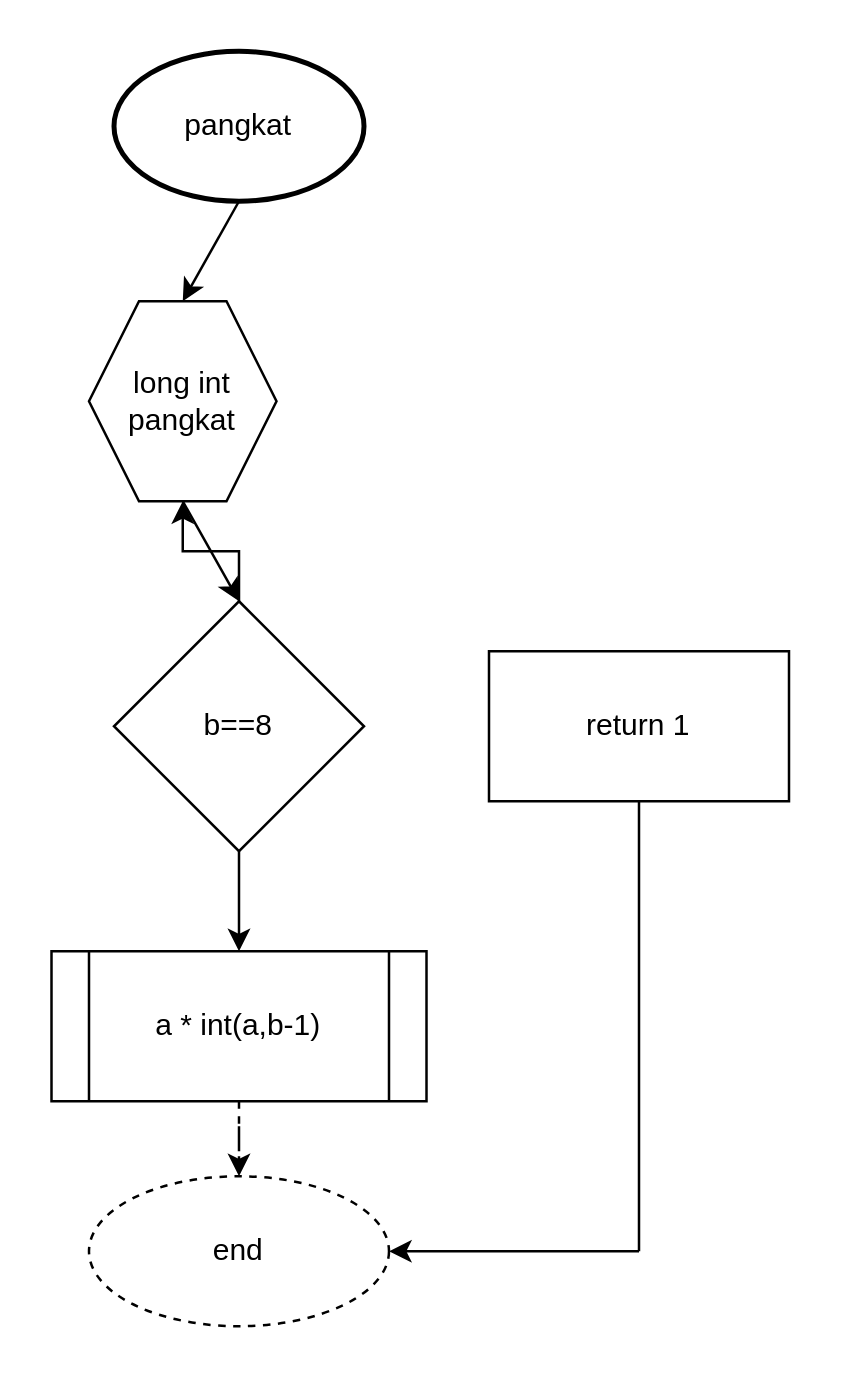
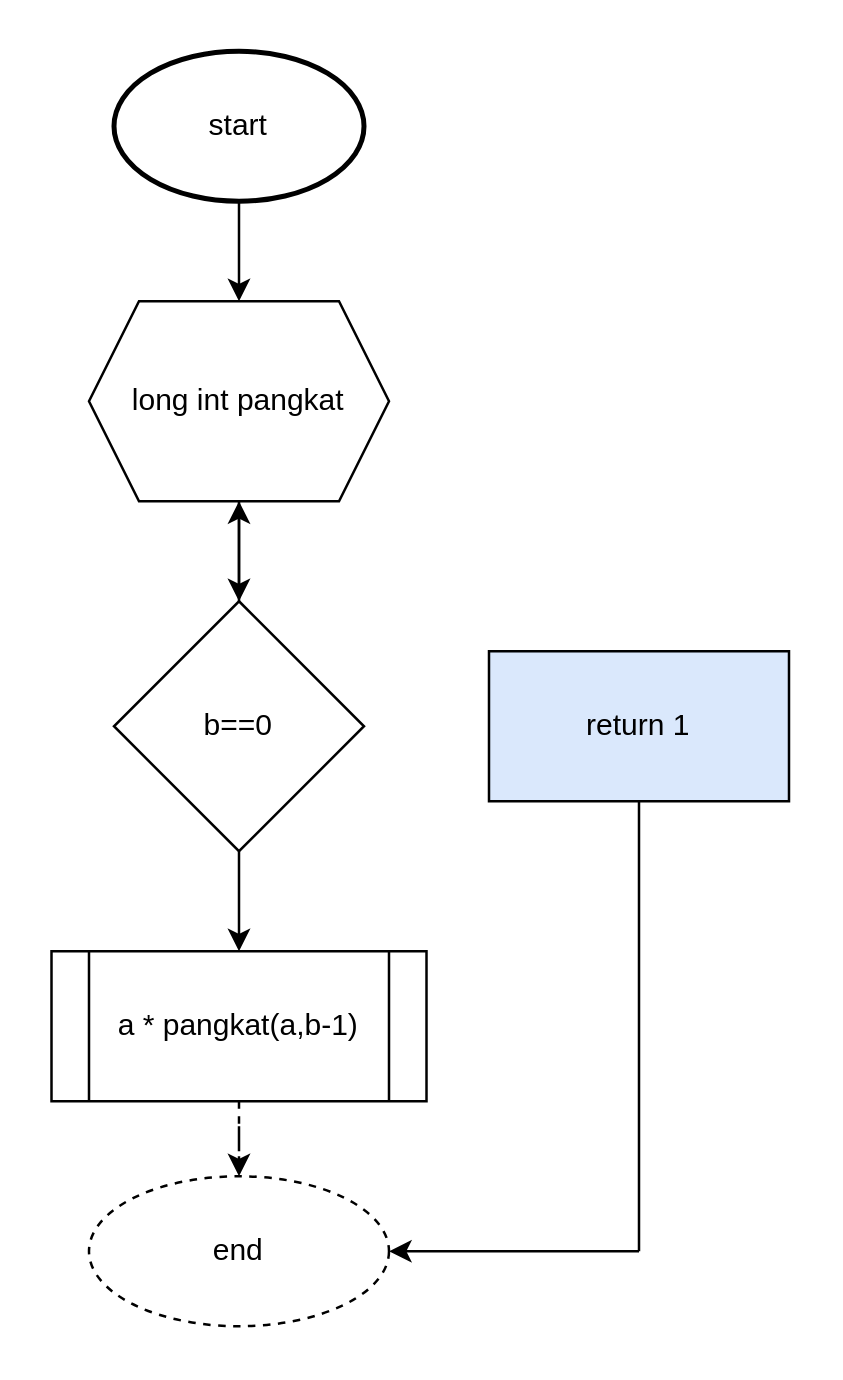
(239, 126) -> (239, 126)
(183, 401) -> (239, 401)
(239, 726) -> (239, 726)
(639, 726) -> (639, 726)
(239, 1026) -> (239, 1026)
